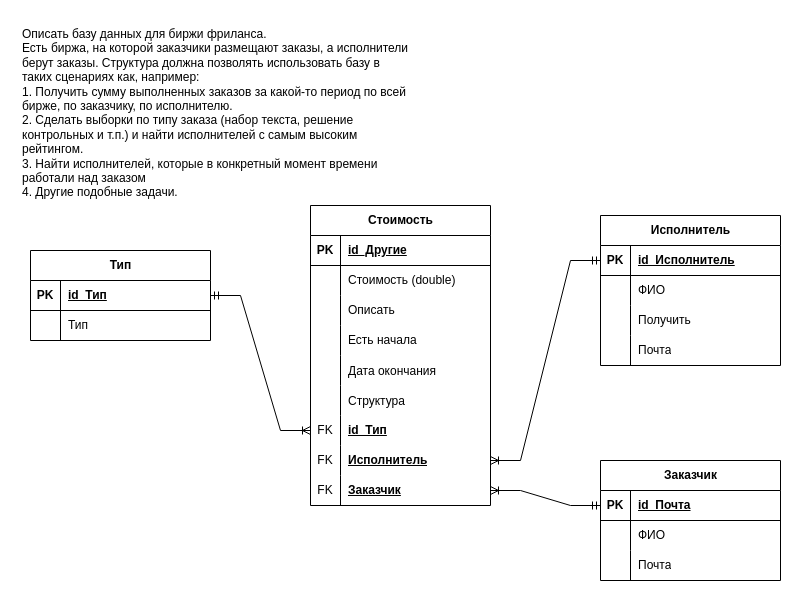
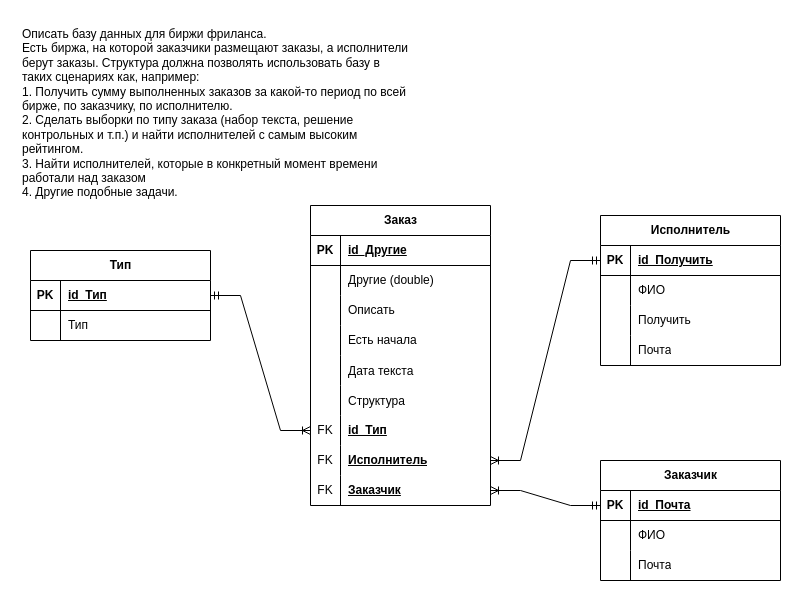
(401, 221) -> (401, 221)
(684, 261) -> (674, 261)
(406, 281) -> (396, 281)
(393, 371) -> (383, 371)
